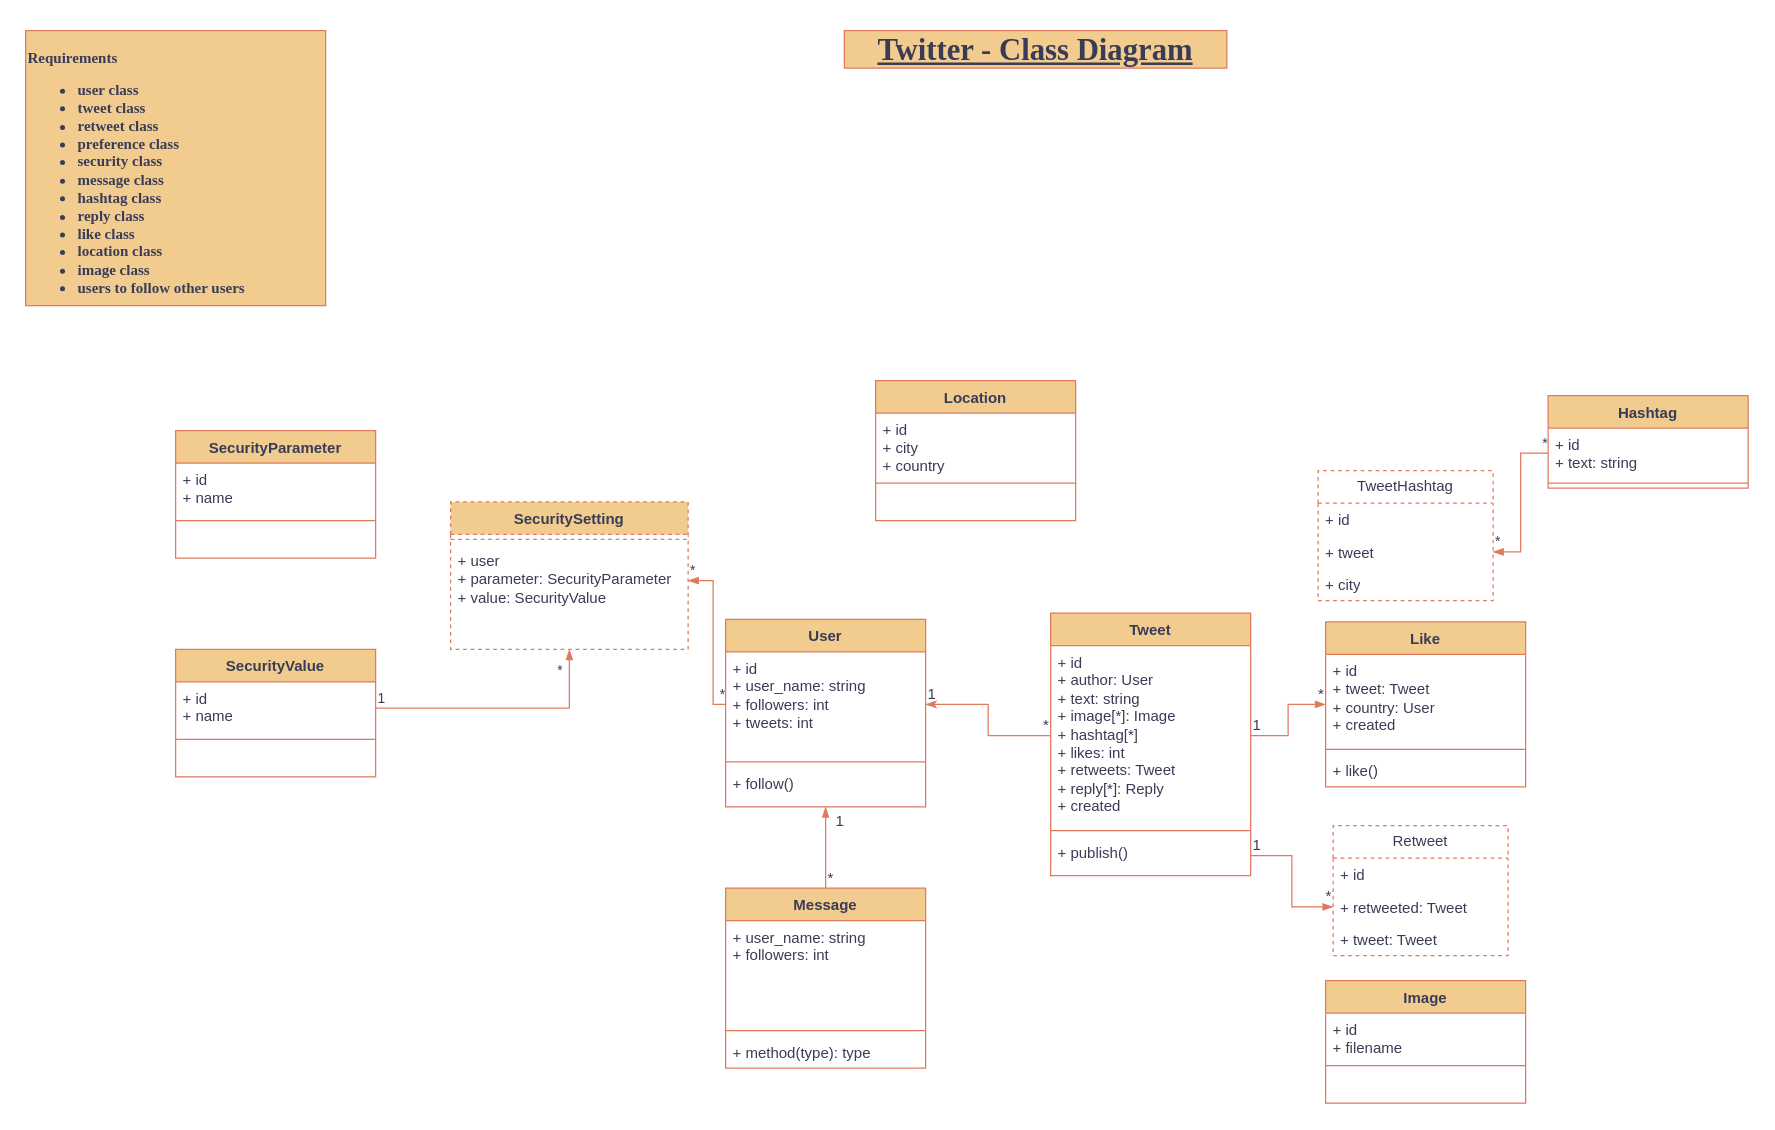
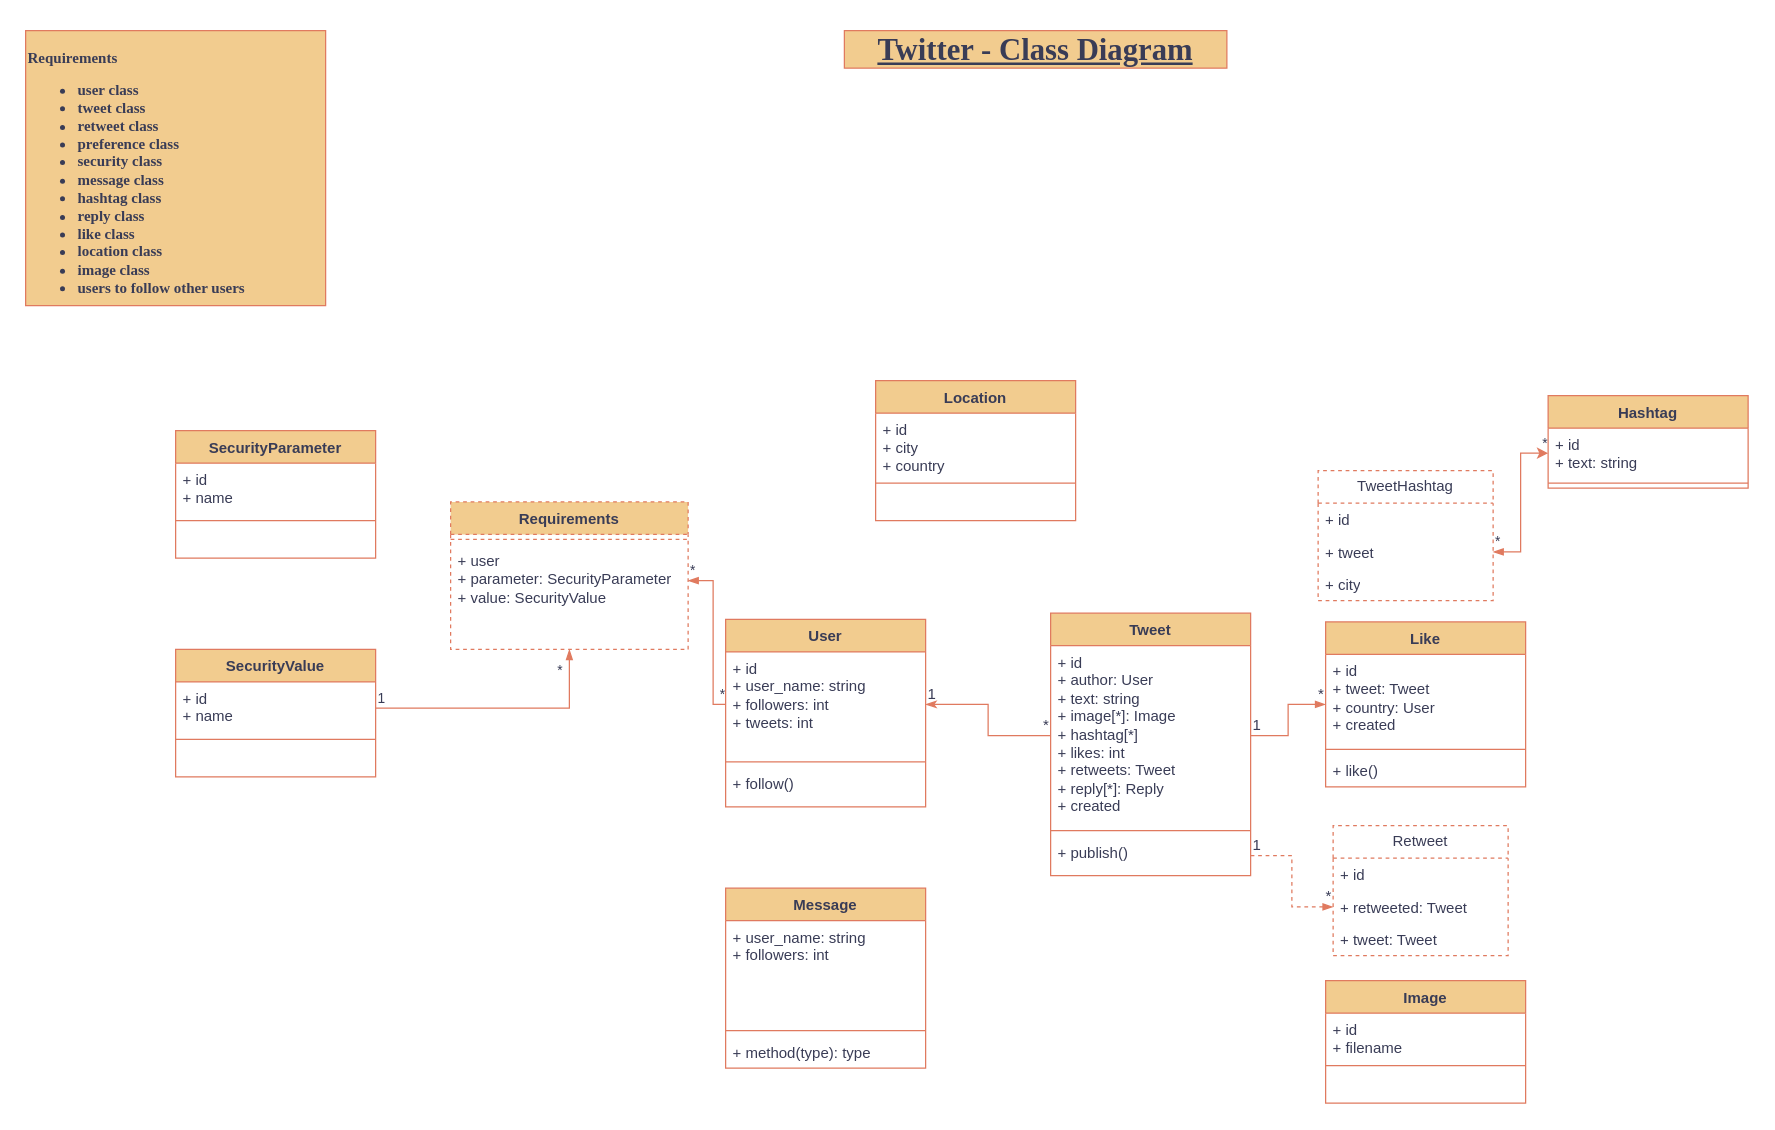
(1541, 453) -> (1538, 453)
(569, 520) -> (569, 520)
(826, 853) -> none
(1292, 875) -> (1292, 875)
